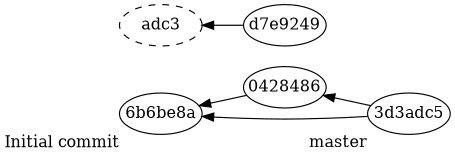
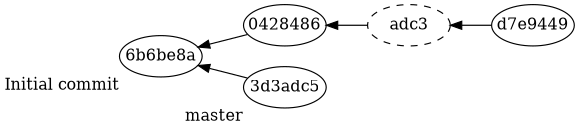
(285, 25) -> (533, 25)
(353, 102) -> (353, 25)
